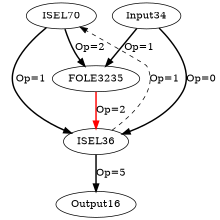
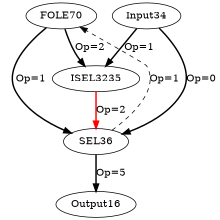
(61, 16) -> (61, 16)
(96, 79) -> (96, 79)
(96, 142) -> (96, 142)
